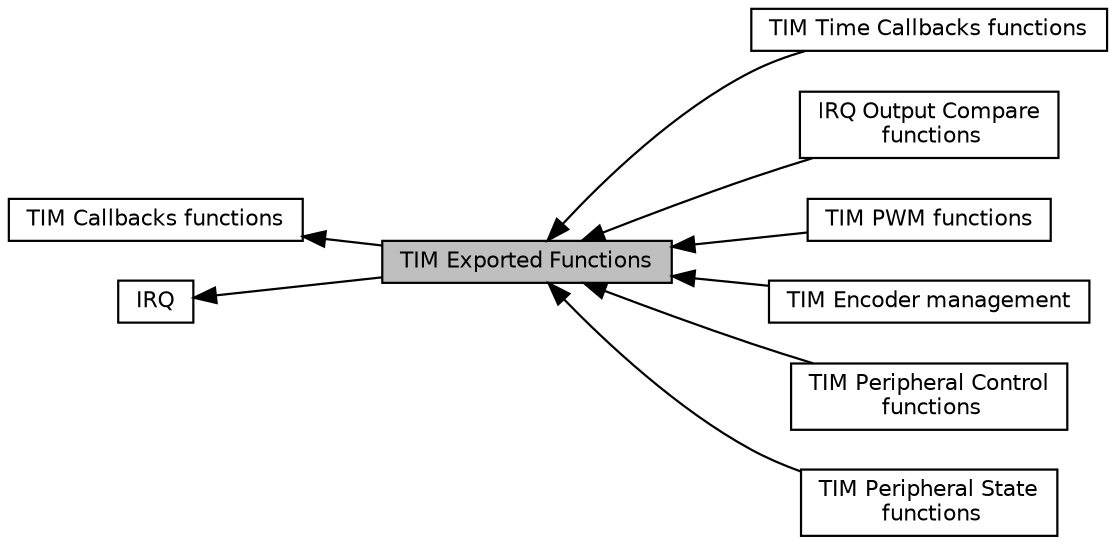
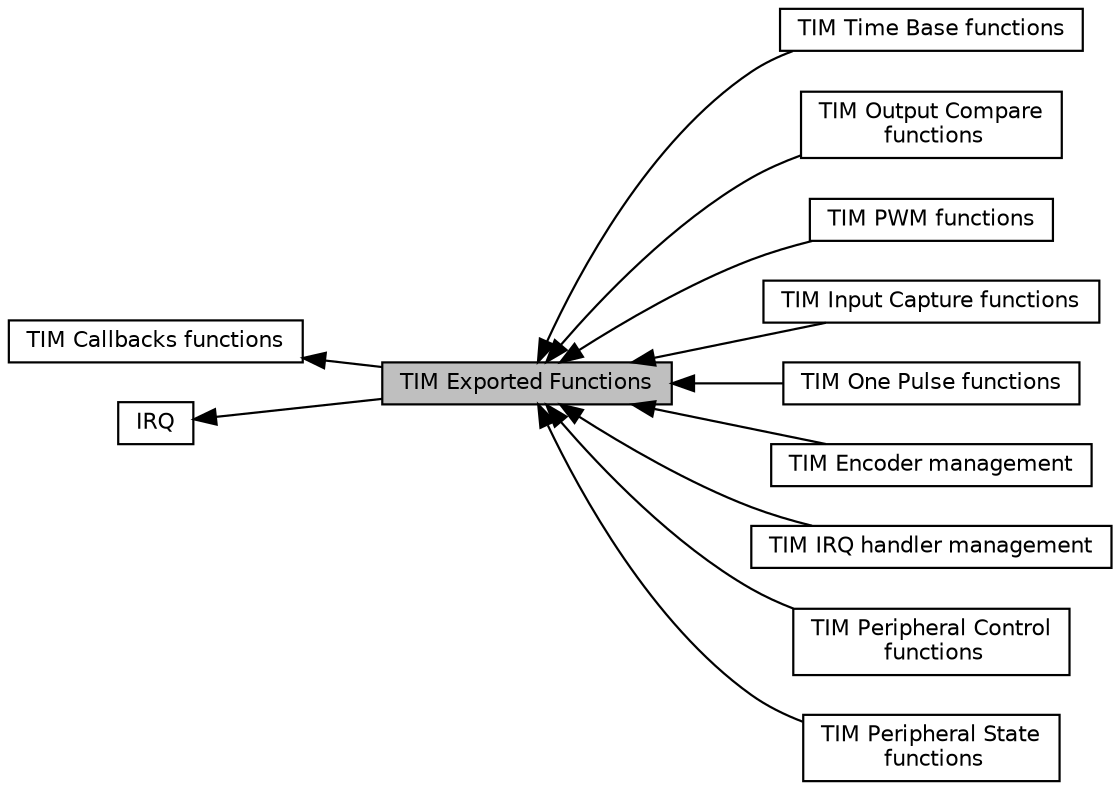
(929, 30) -> (931, 30)
(929, 125) -> (931, 125)
none -> (931, 302)
none -> (931, 383)
none -> (931, 547)
